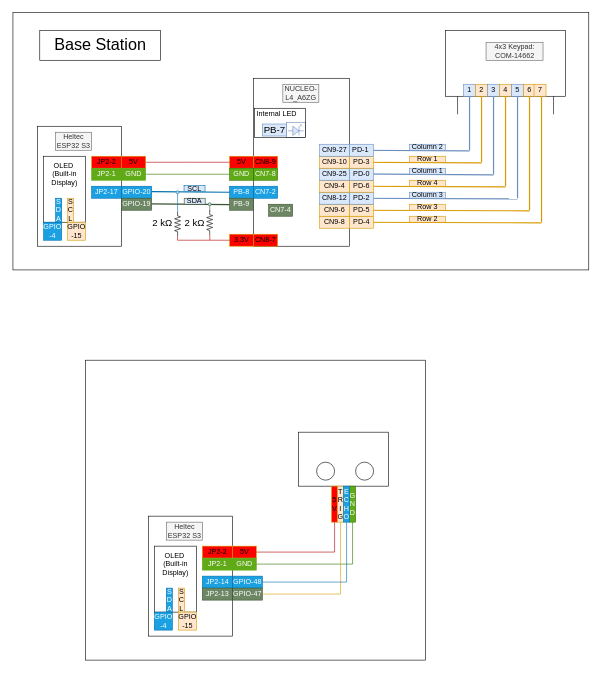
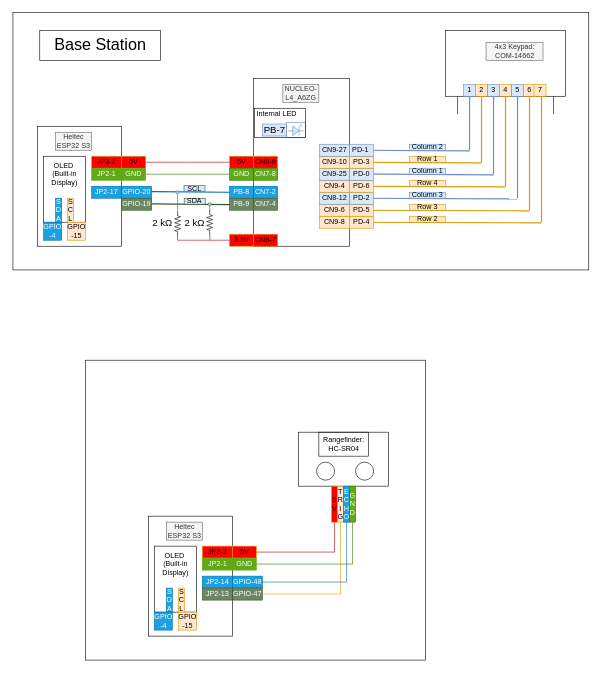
(281, 210) -> (266, 204)
none -> (344, 444)
